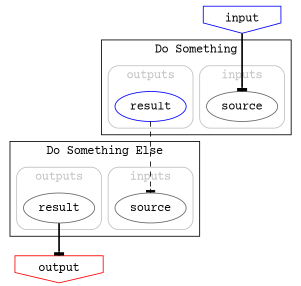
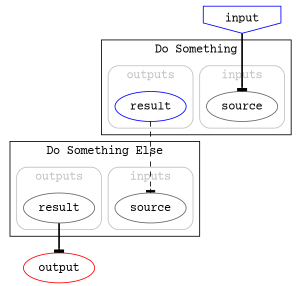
(59, 268) -> (59, 268)
